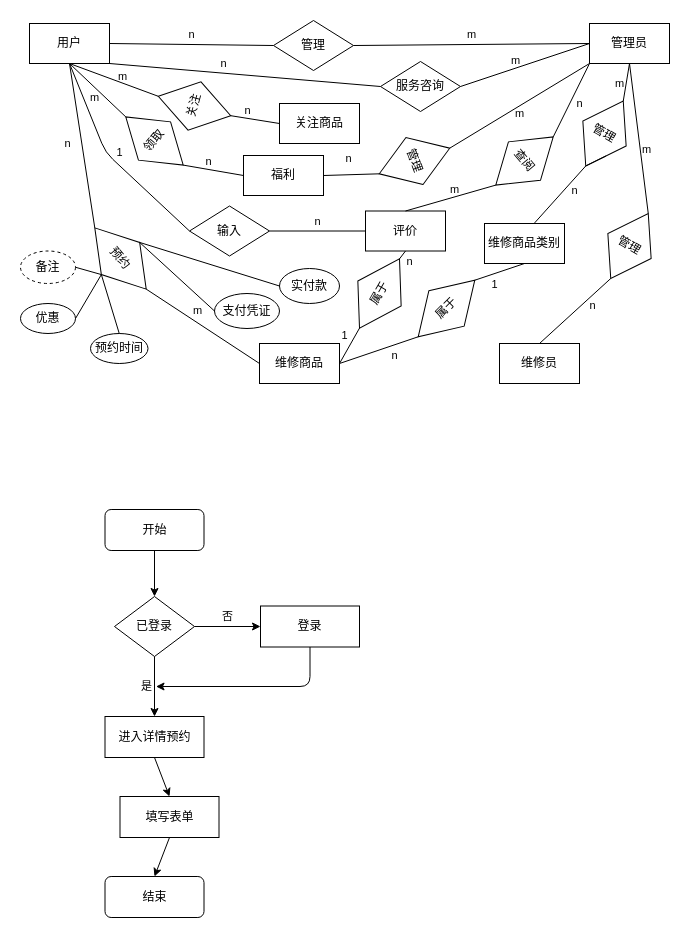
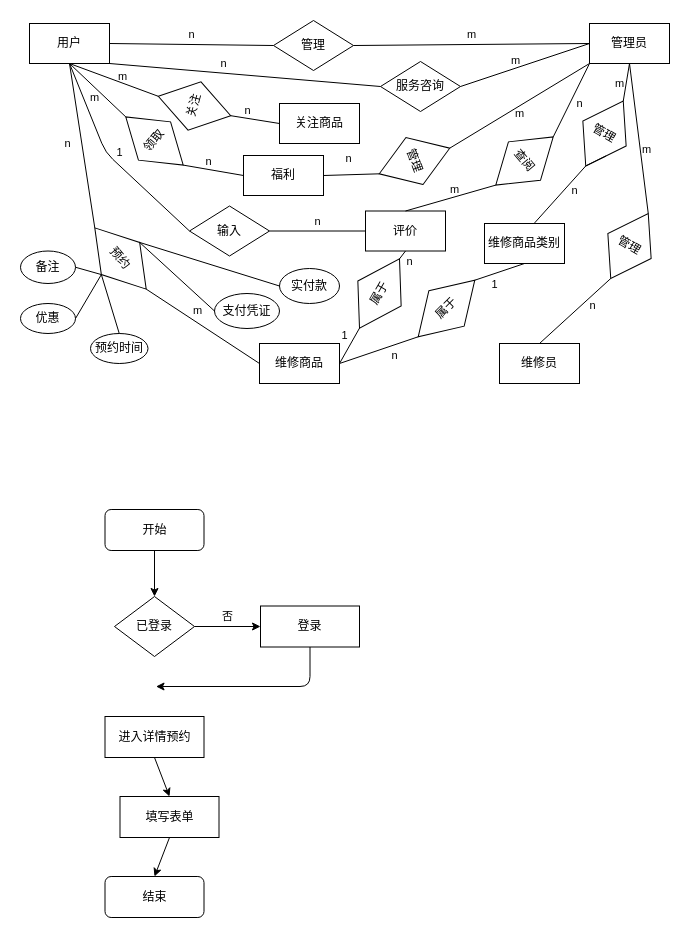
(48, 267) -> (48, 267)
(155, 684) -> none
